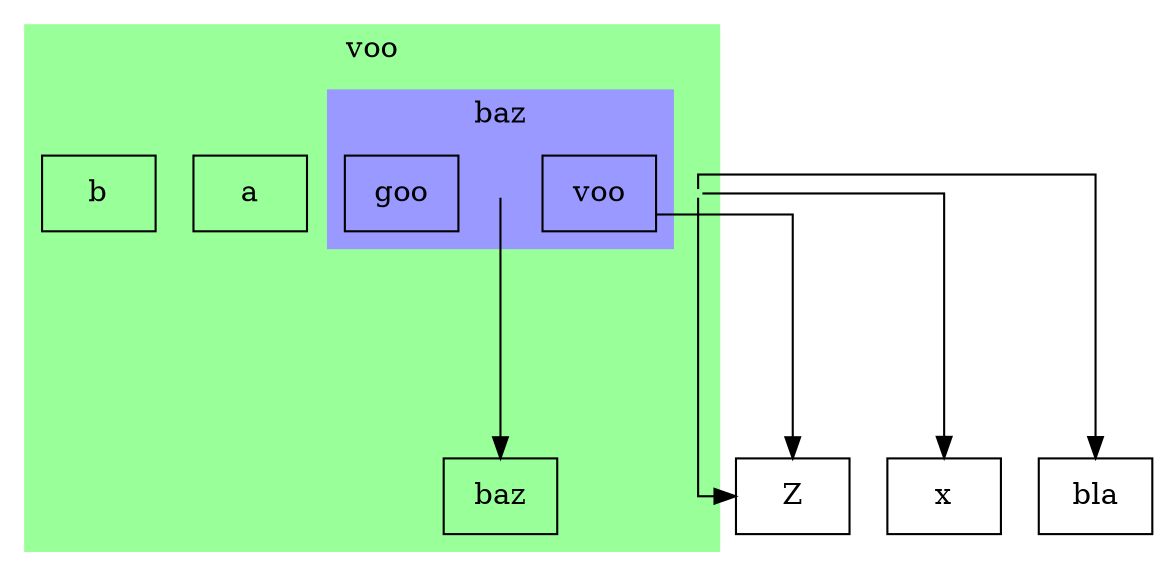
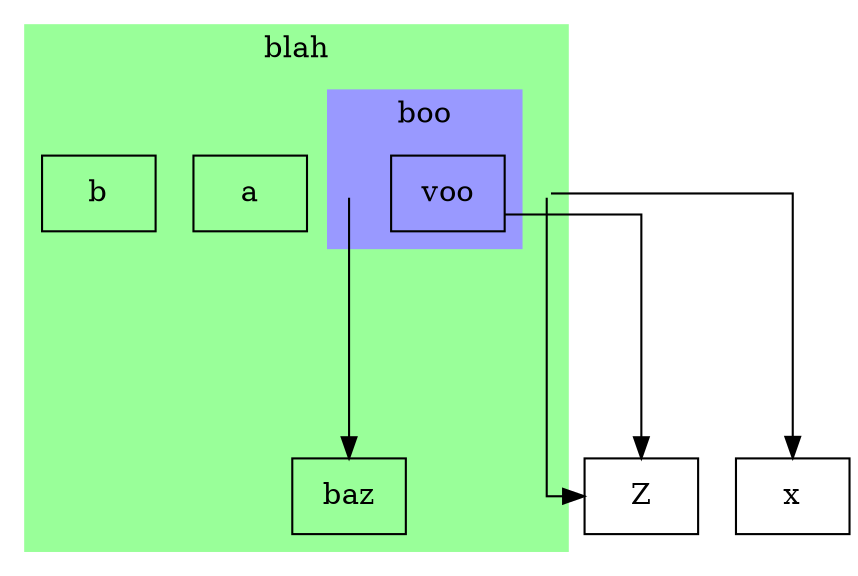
(372, 49) -> (296, 49)
(500, 115) -> (425, 115)
(402, 193) -> none
(1096, 496) -> none
